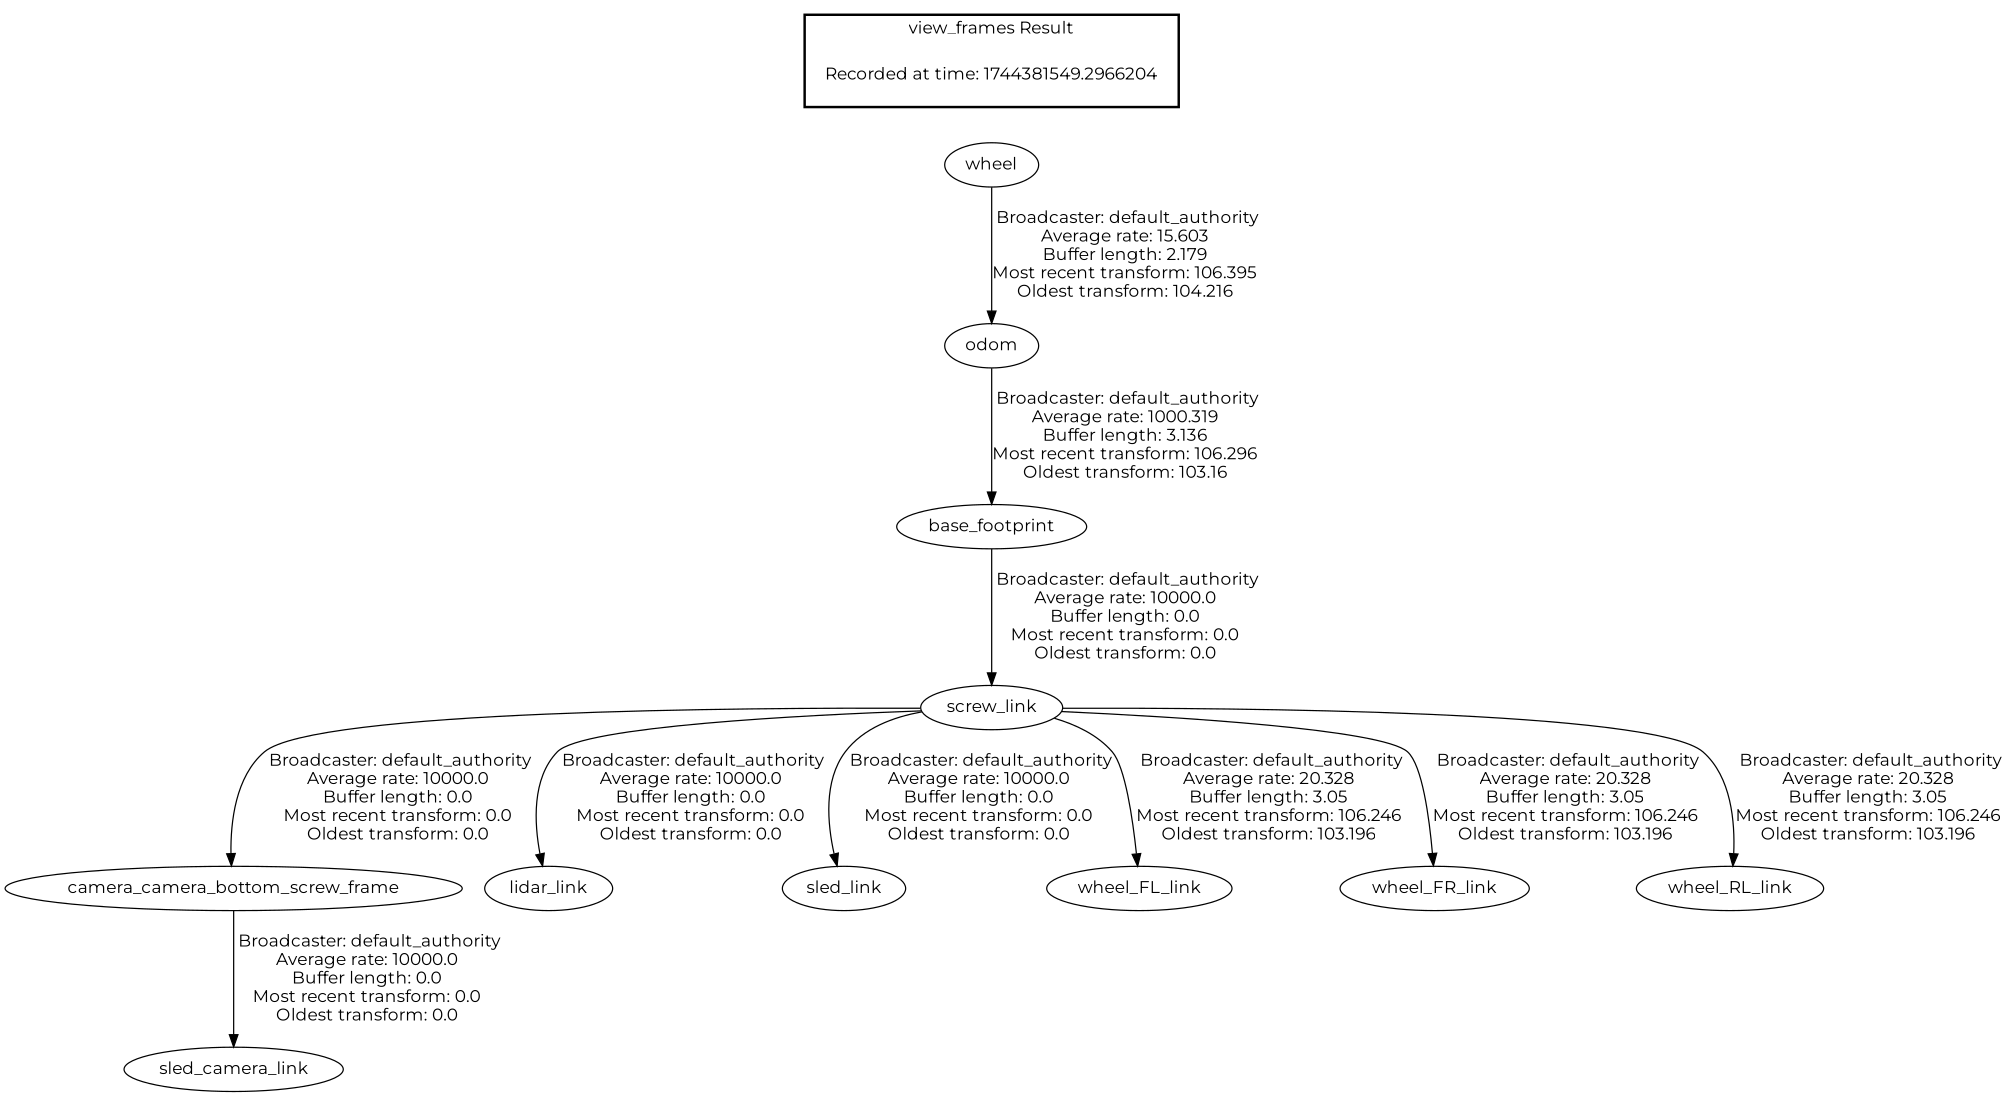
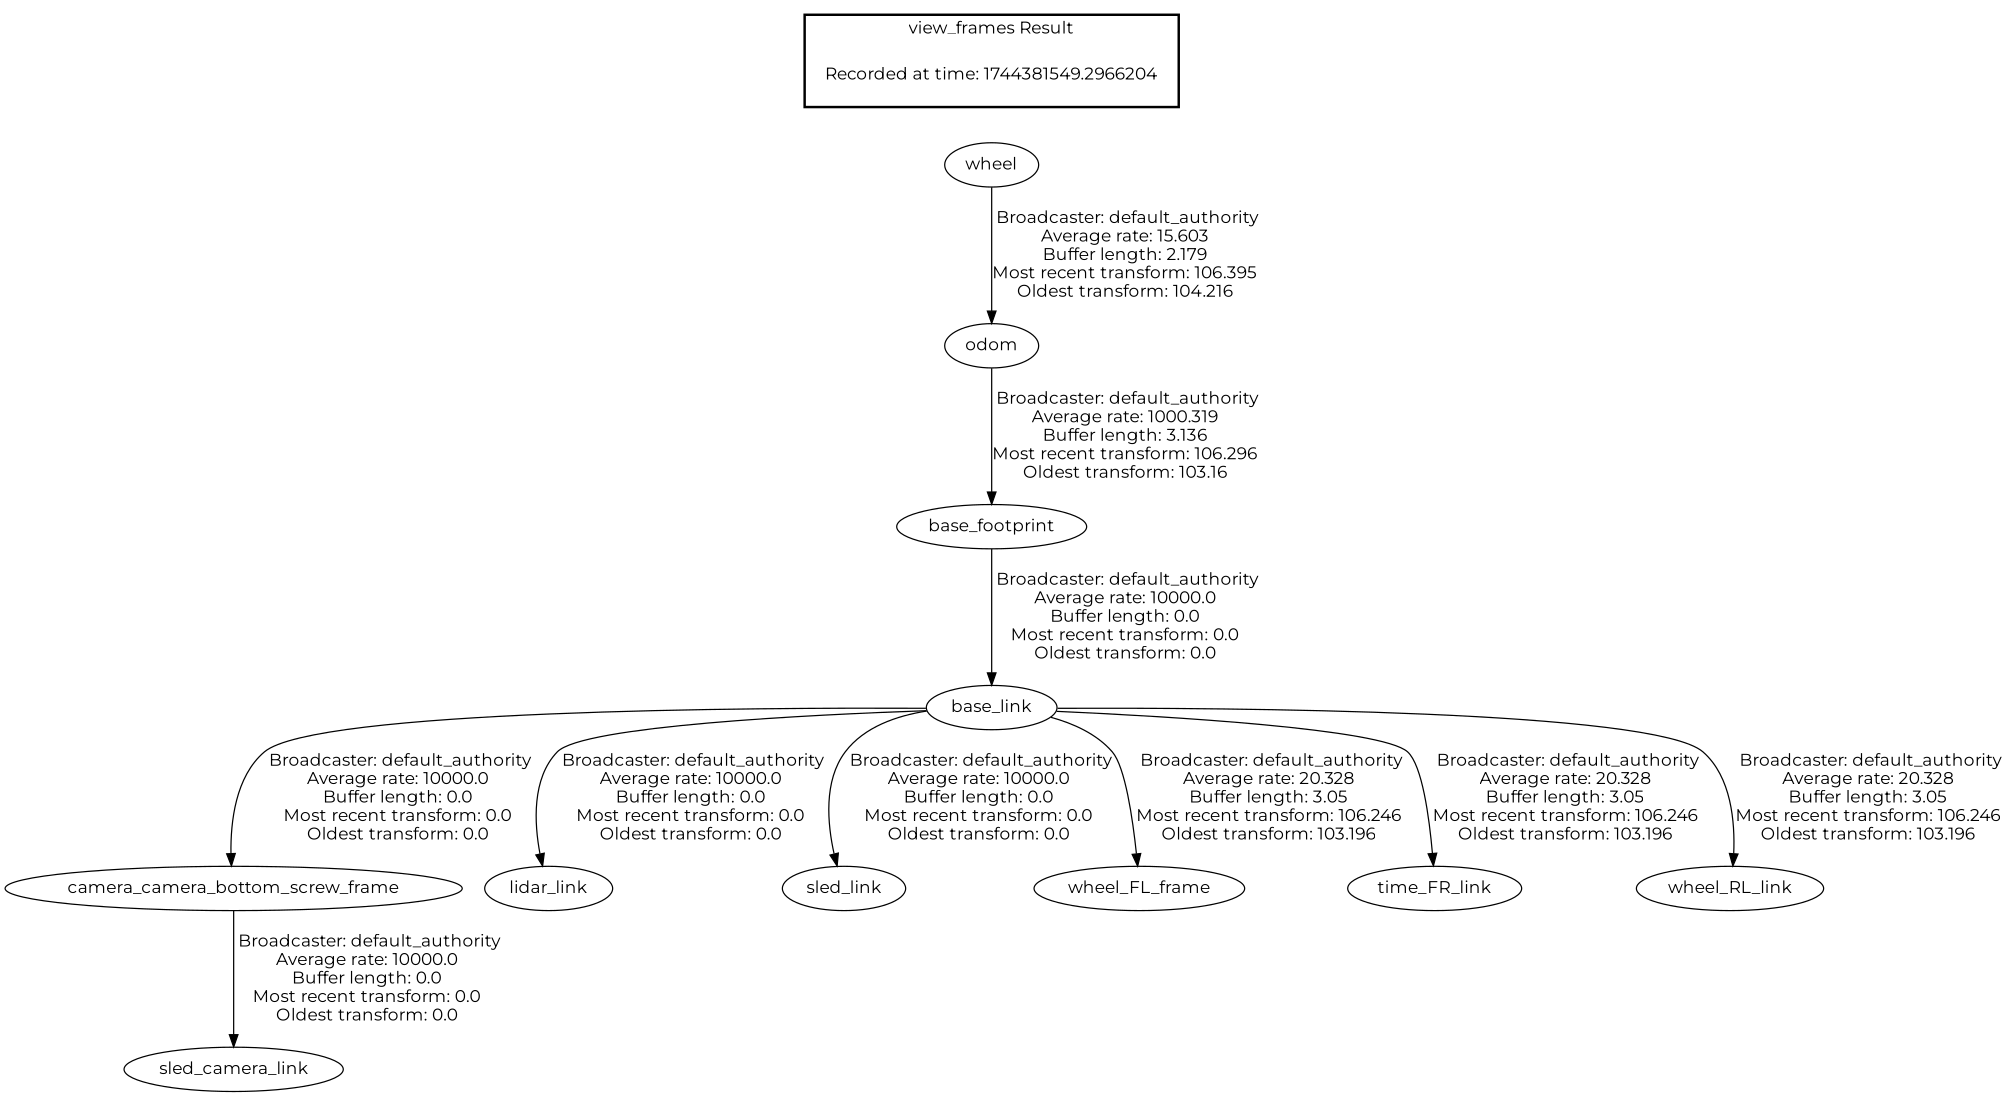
(992, 708) -> (992, 708)
(1139, 888) -> (1139, 888)
(1435, 888) -> (1435, 888)
